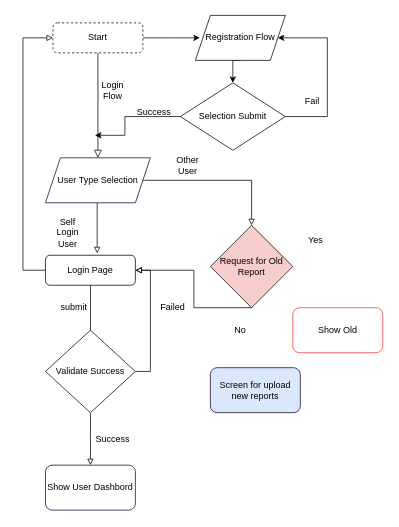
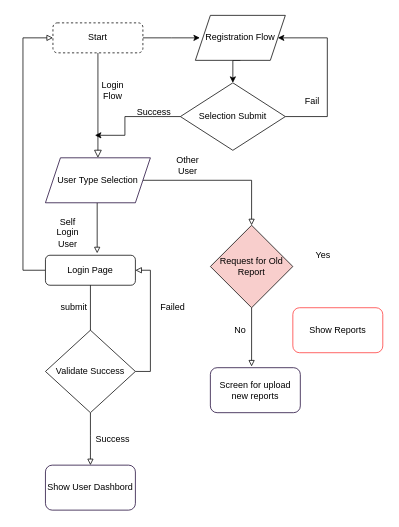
(315, 240) -> (323, 255)
(194, 297) -> (252, 334)
(338, 330) -> (338, 330)
(255, 390) -> (255, 390)
